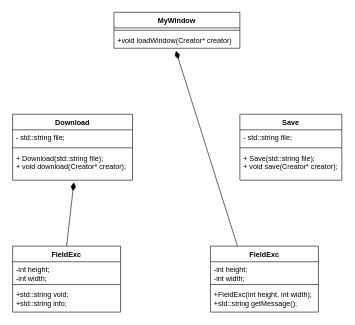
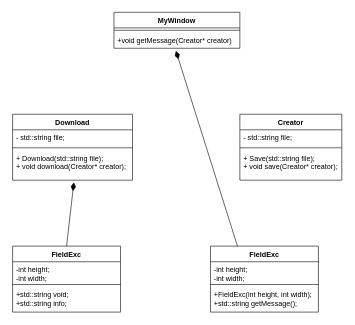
(181, 41) -> (183, 41)
(290, 122) -> (290, 122)
